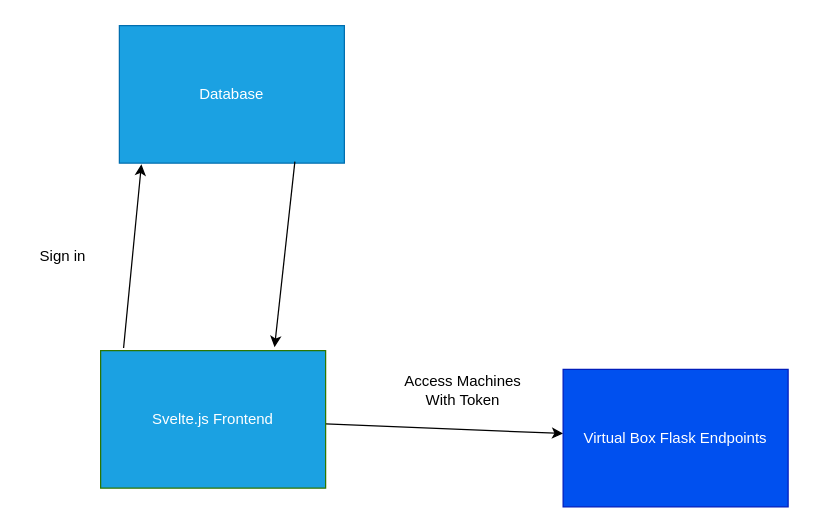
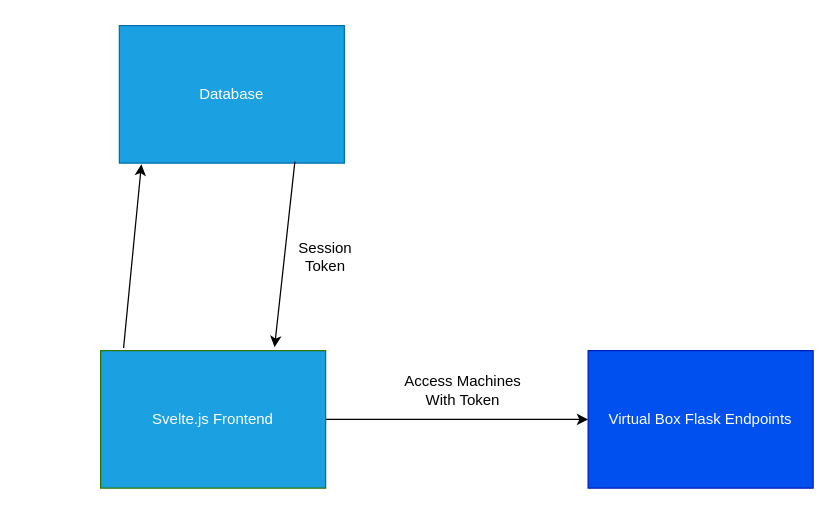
(63, 257) -> none
none -> (326, 257)
(676, 438) -> (701, 419)
